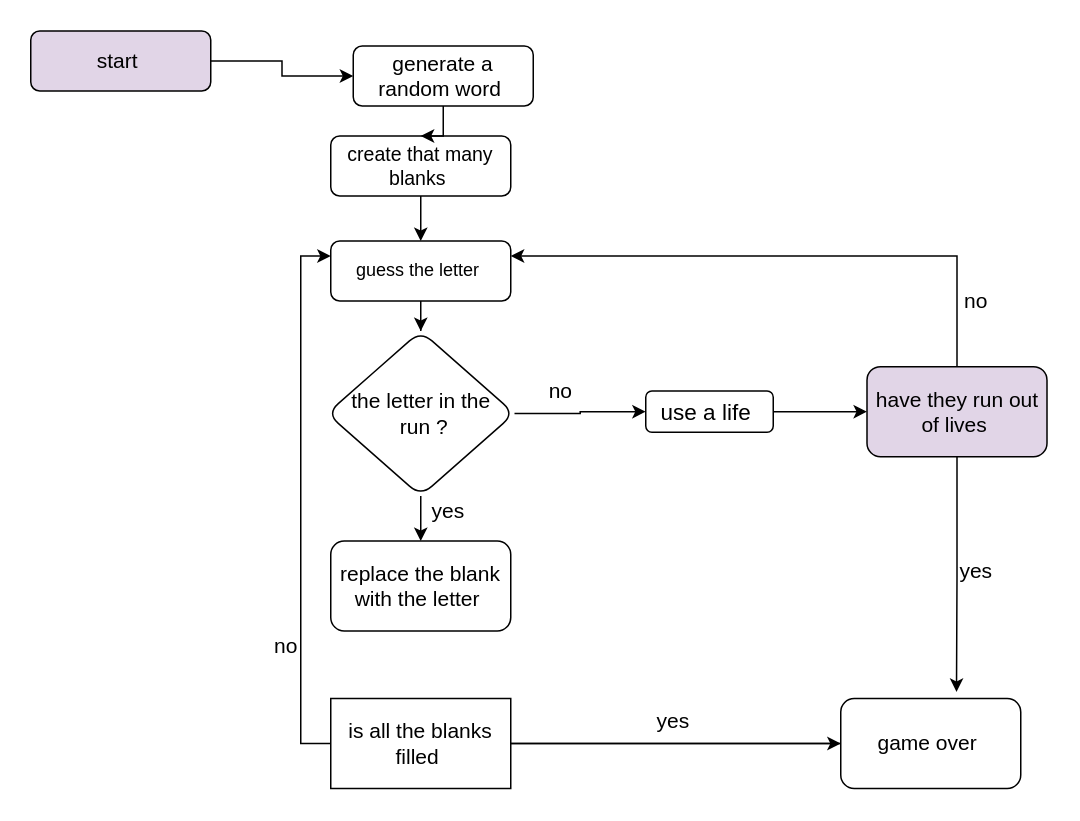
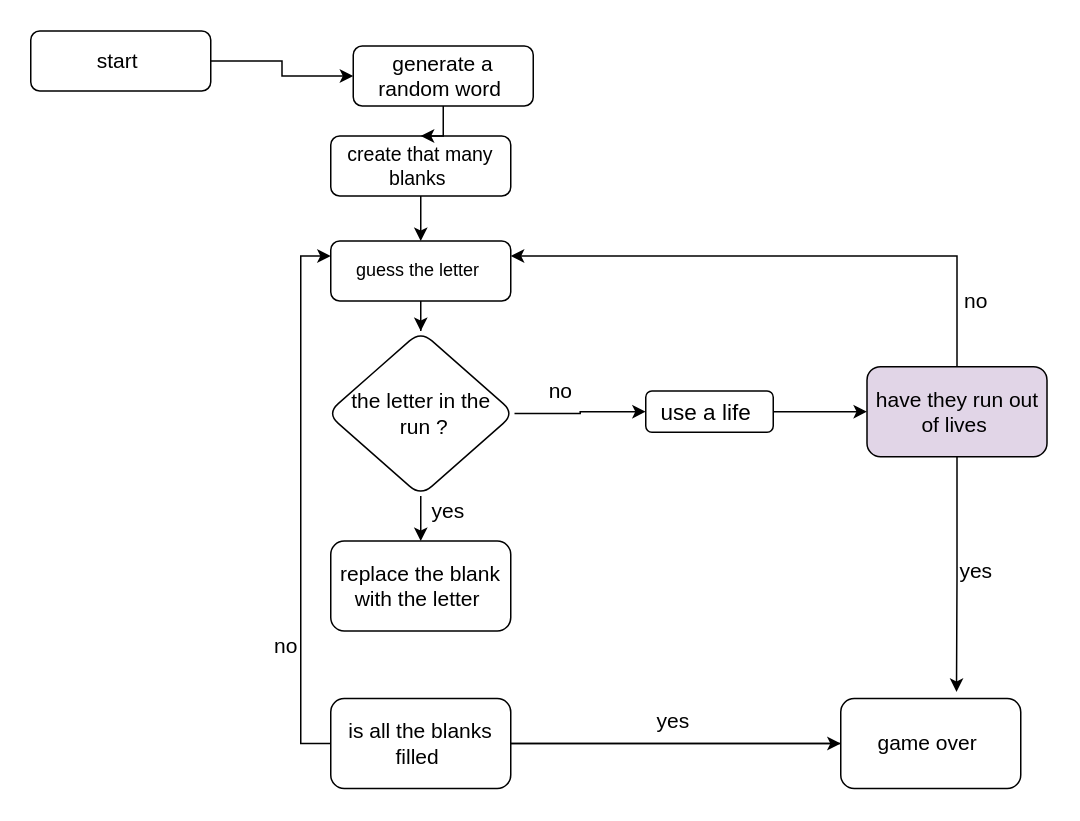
(121, 61) -> (121, 61)
(421, 743) -> (421, 743)
